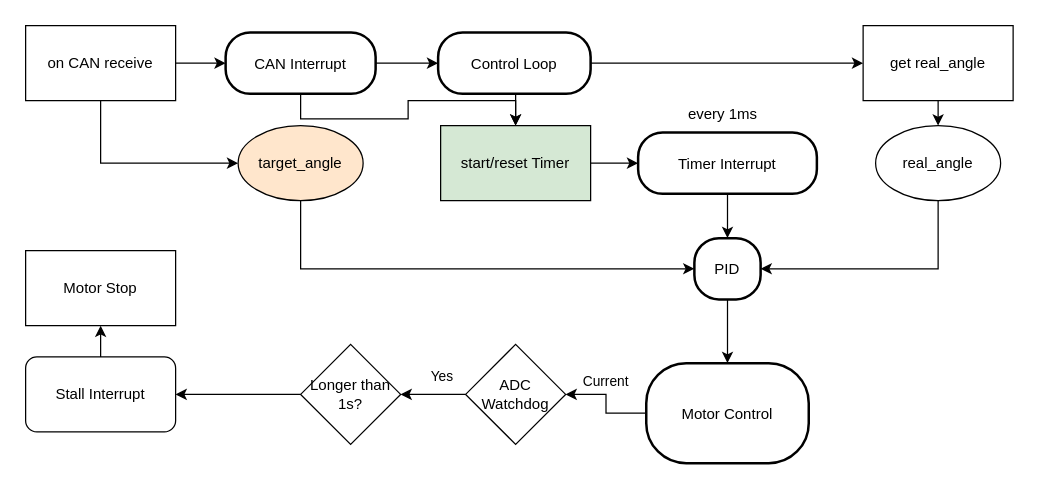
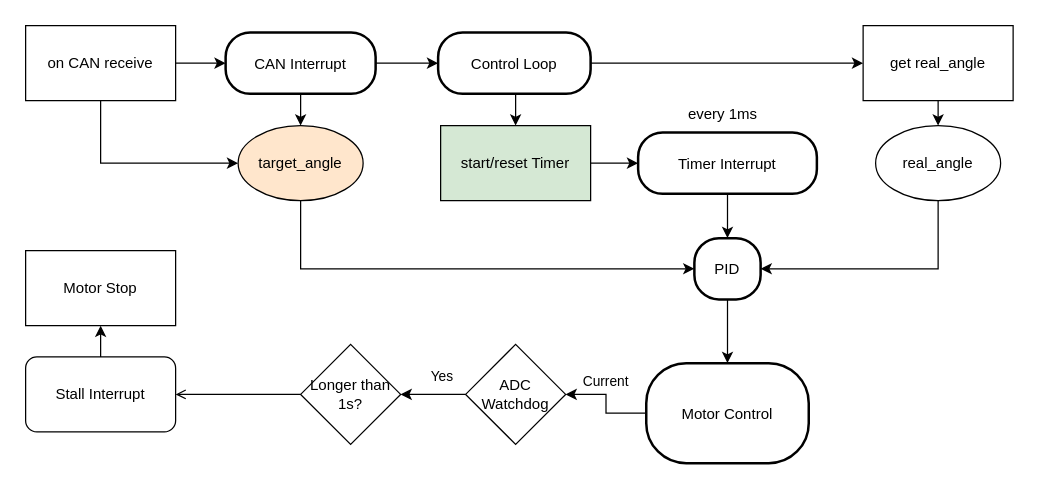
(408, 115) -> (301, 116)
(185, 394) -> (183, 394)
